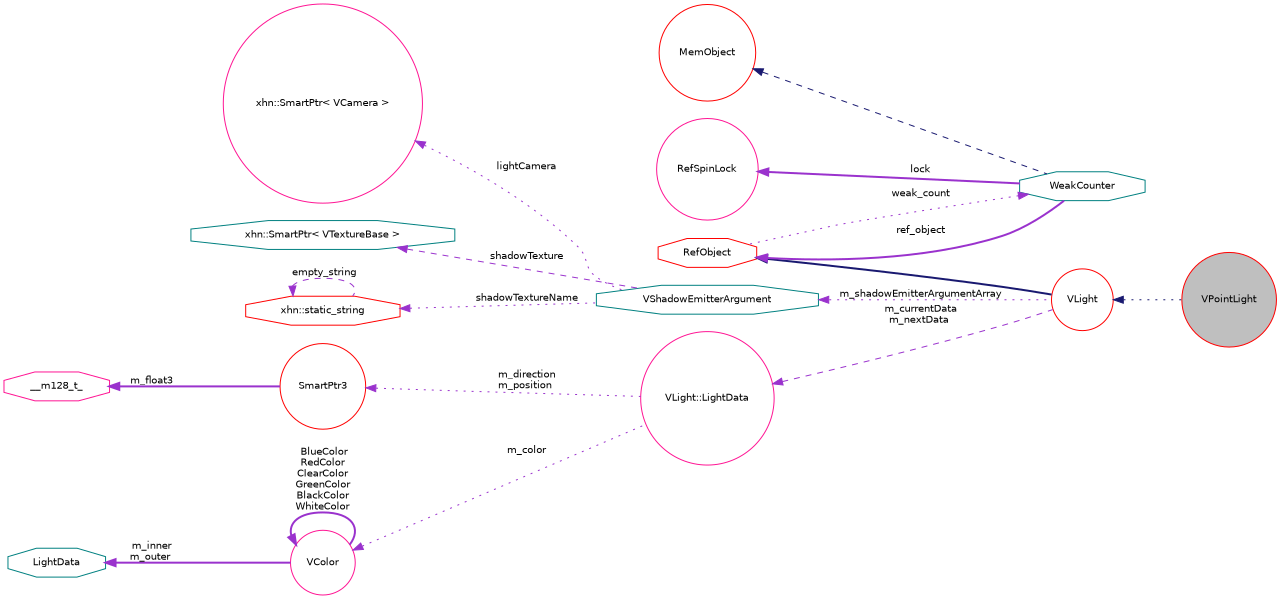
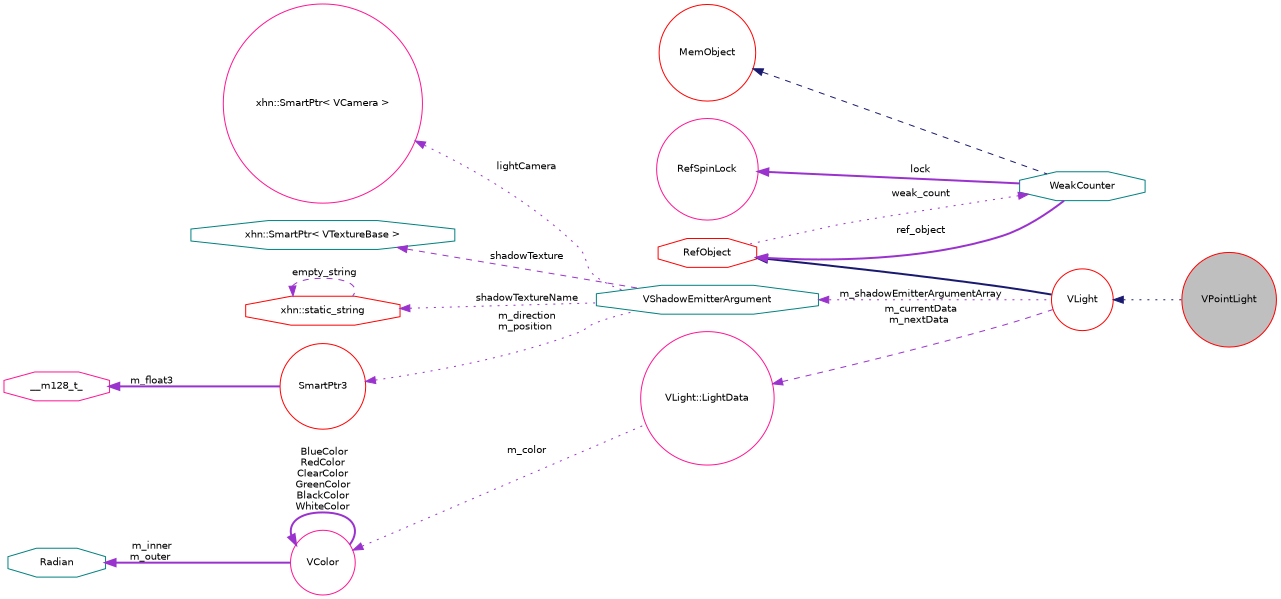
(508, 392) -> (508, 354)
(57, 563) -> (57, 563)
